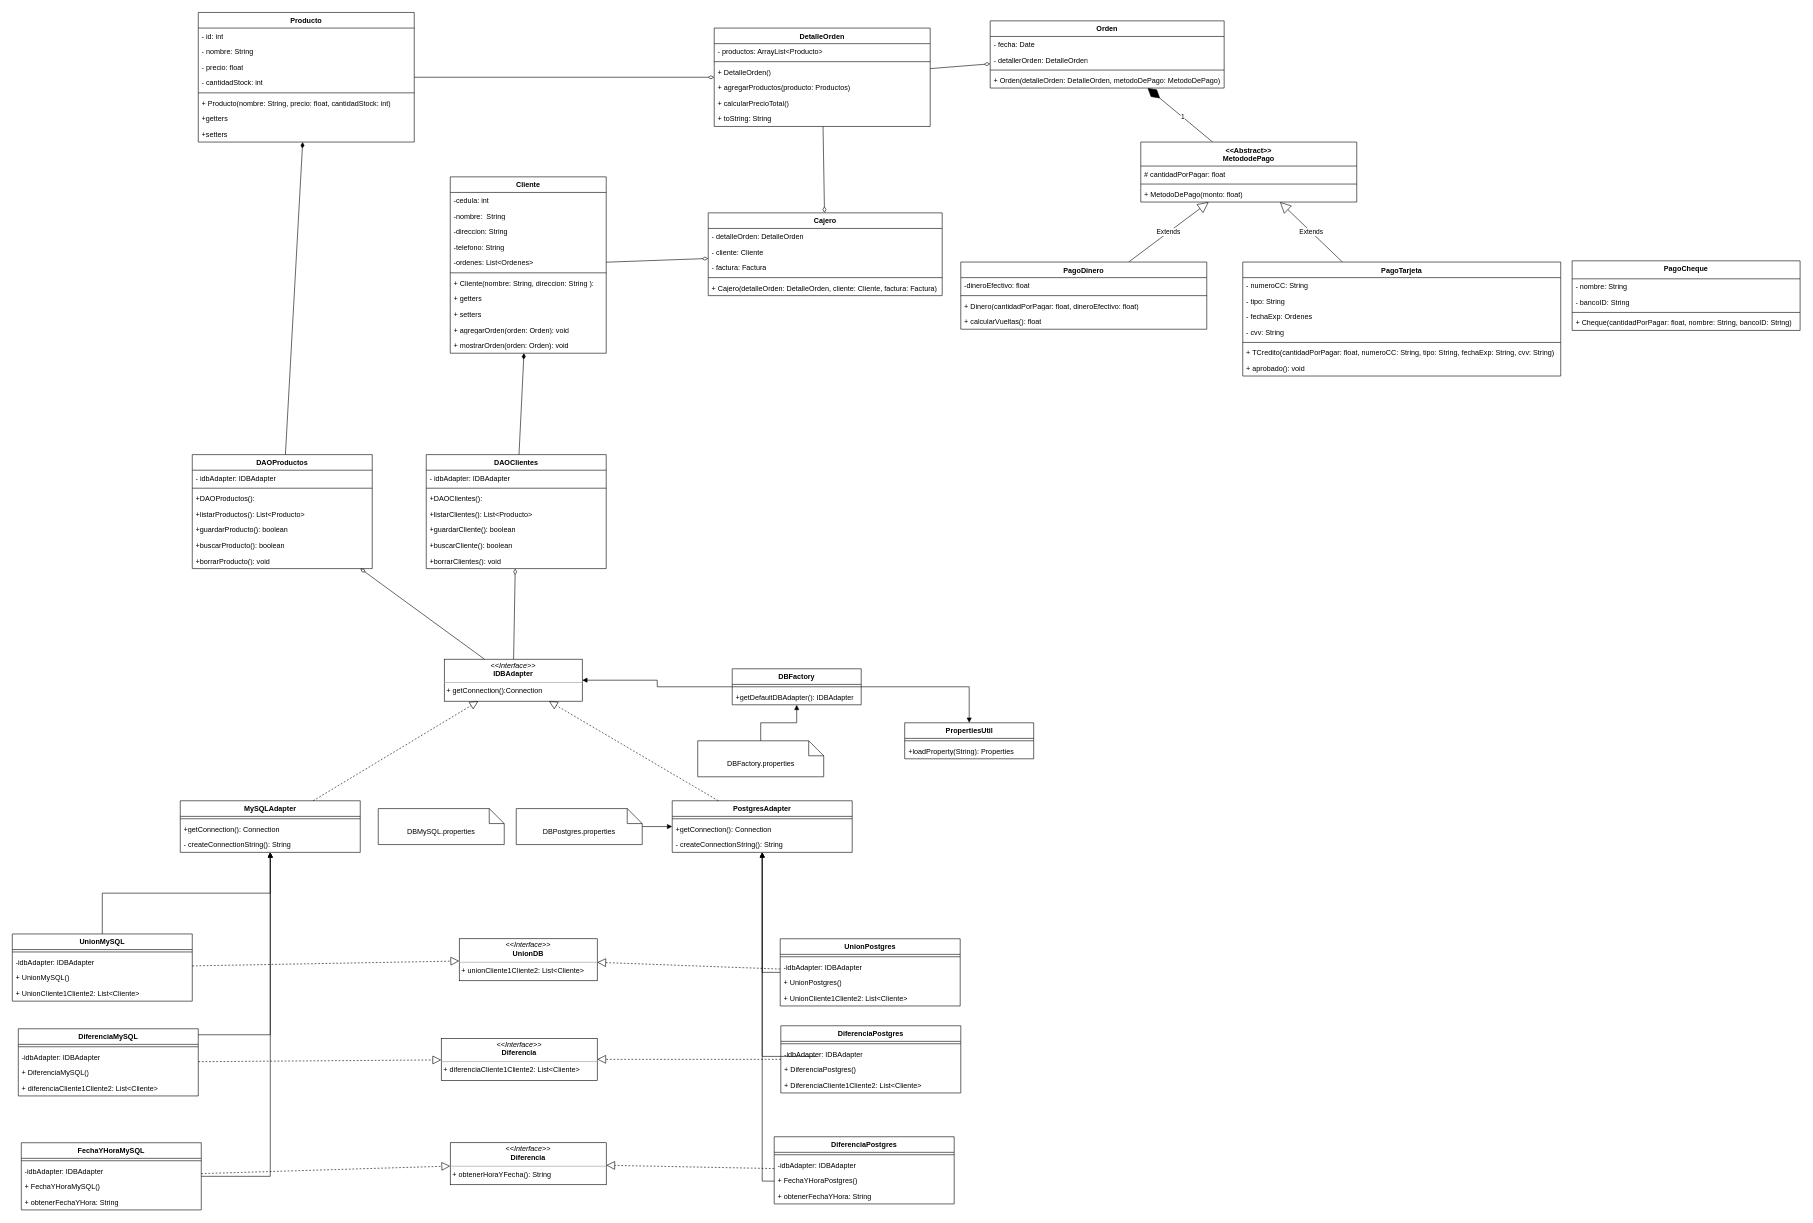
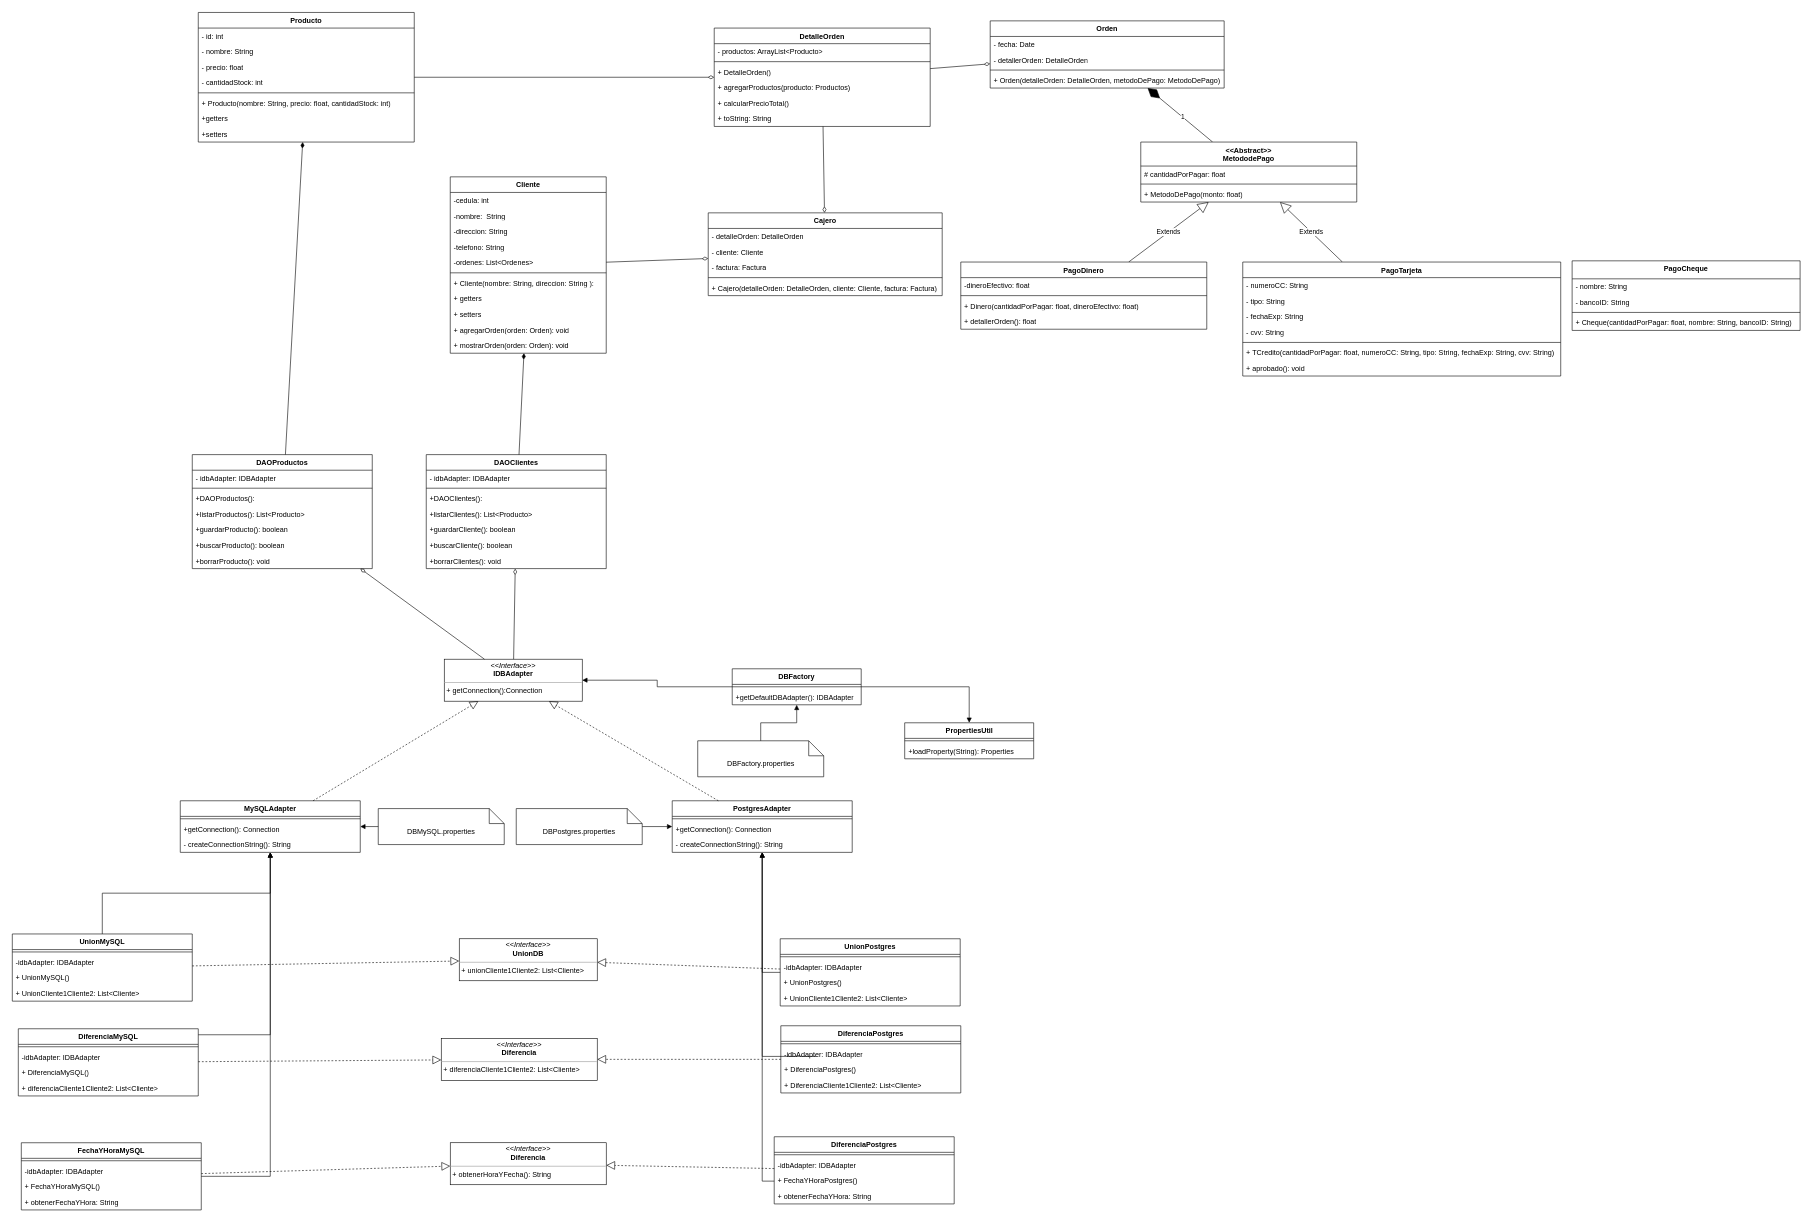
(1282, 317) -> (1279, 317)
(1010, 322) -> (1007, 322)
none -> (372, 827)
